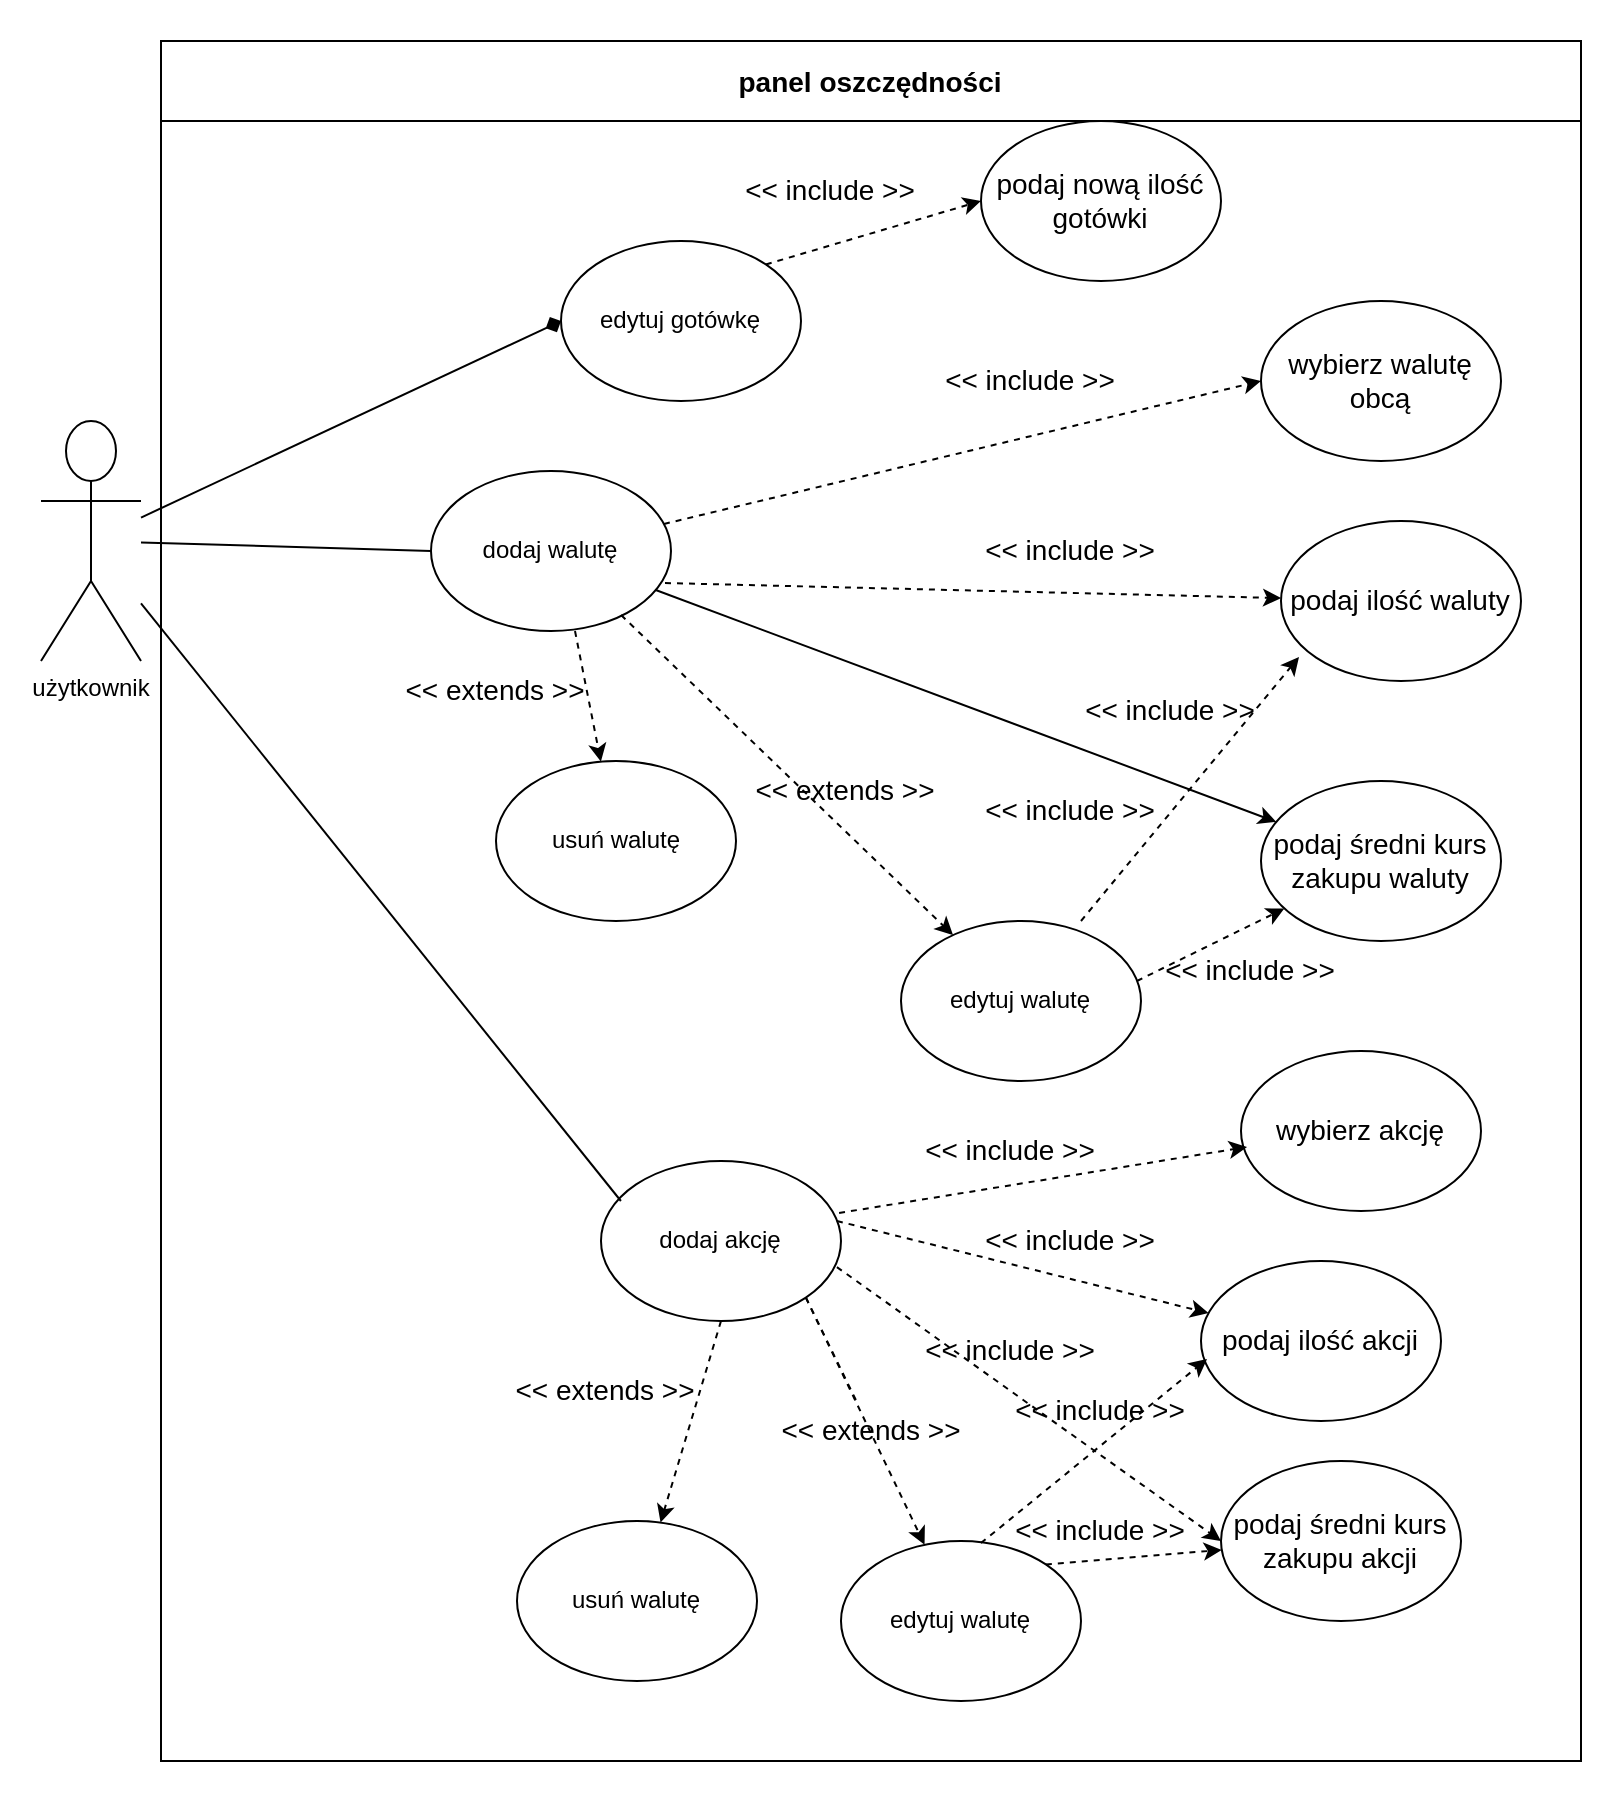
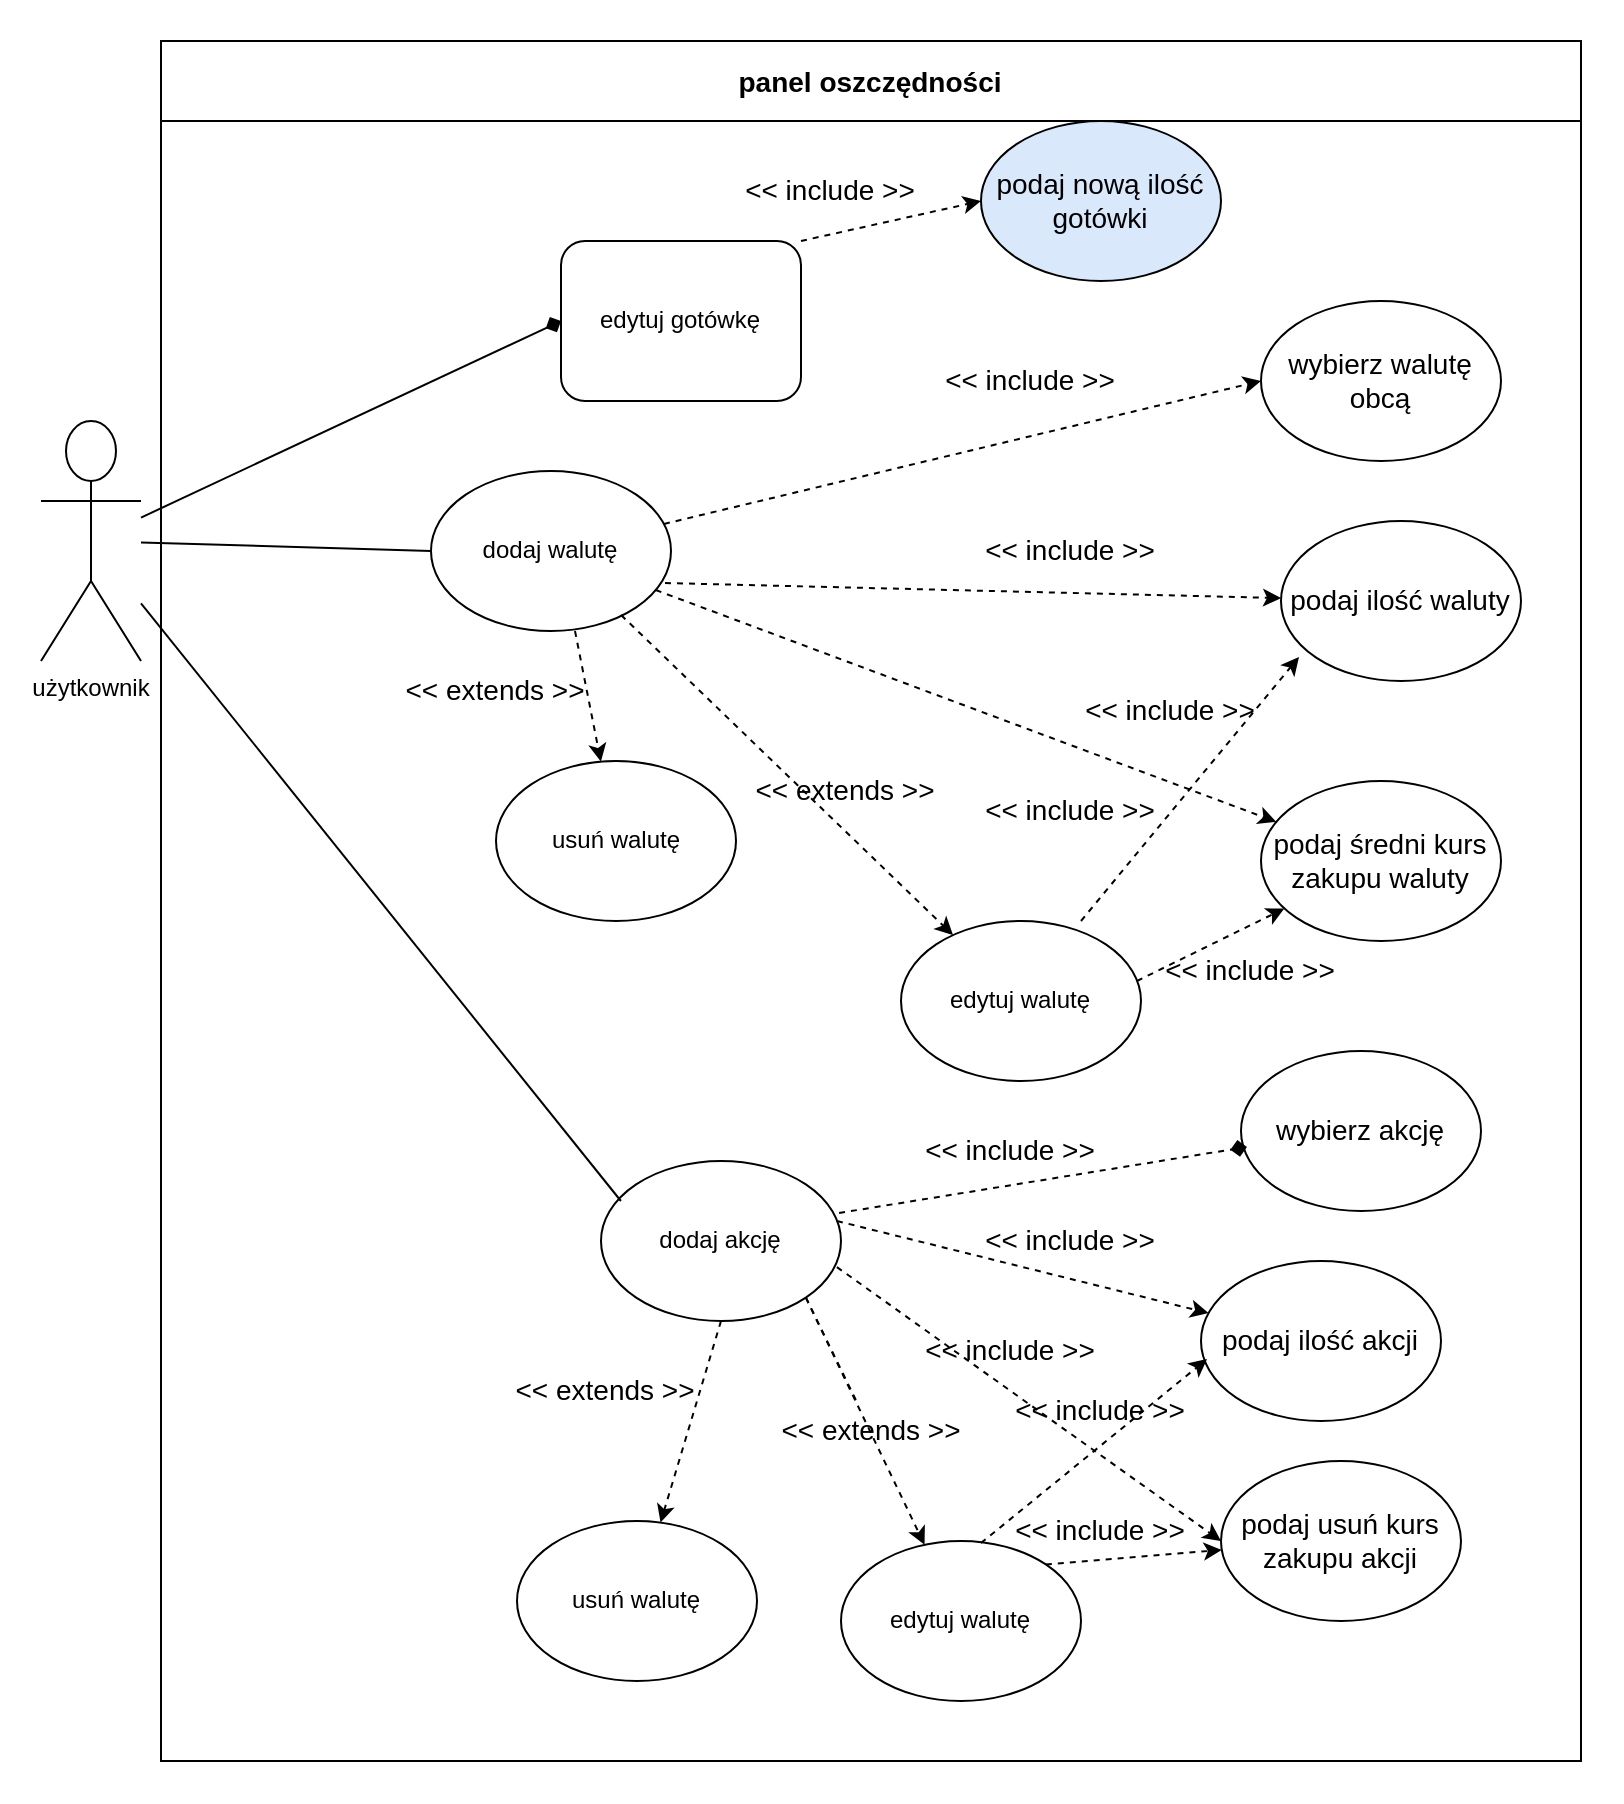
(1101, 201) -> (1101, 201)
(681, 321) -> (681, 321)
(921, 689) -> (921, 689)
(1232, 1149) -> (1231, 1150)
(1341, 1541) -> (1341, 1541)
